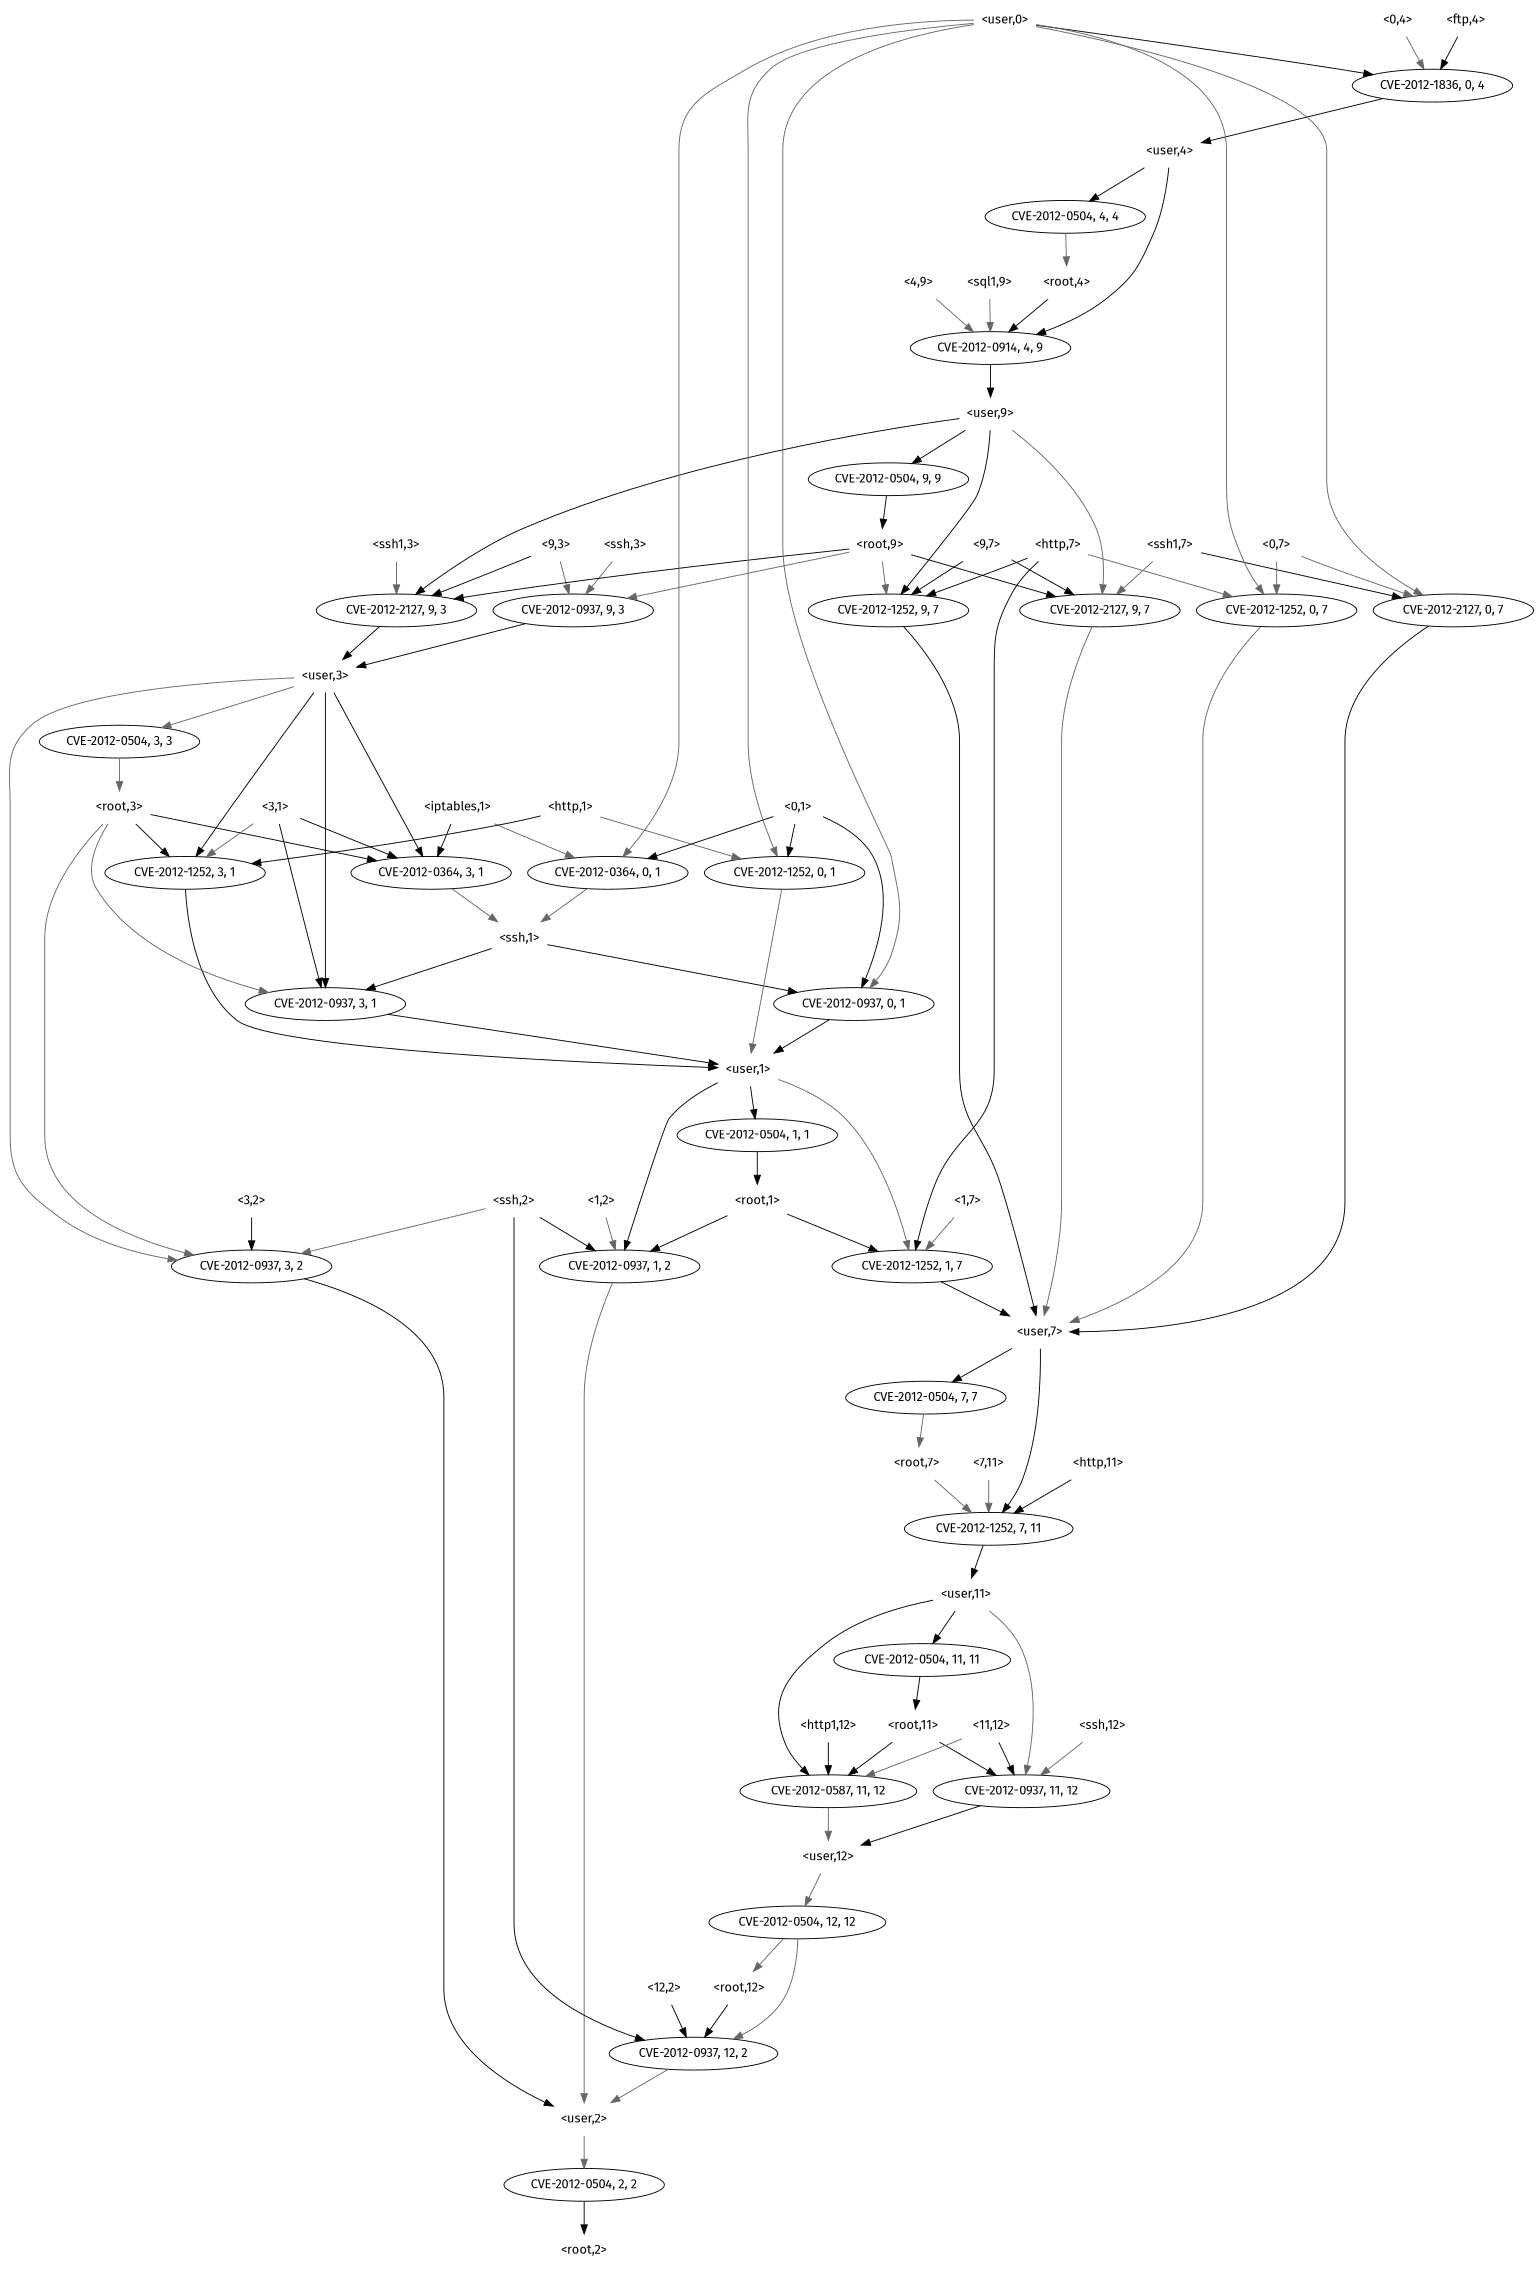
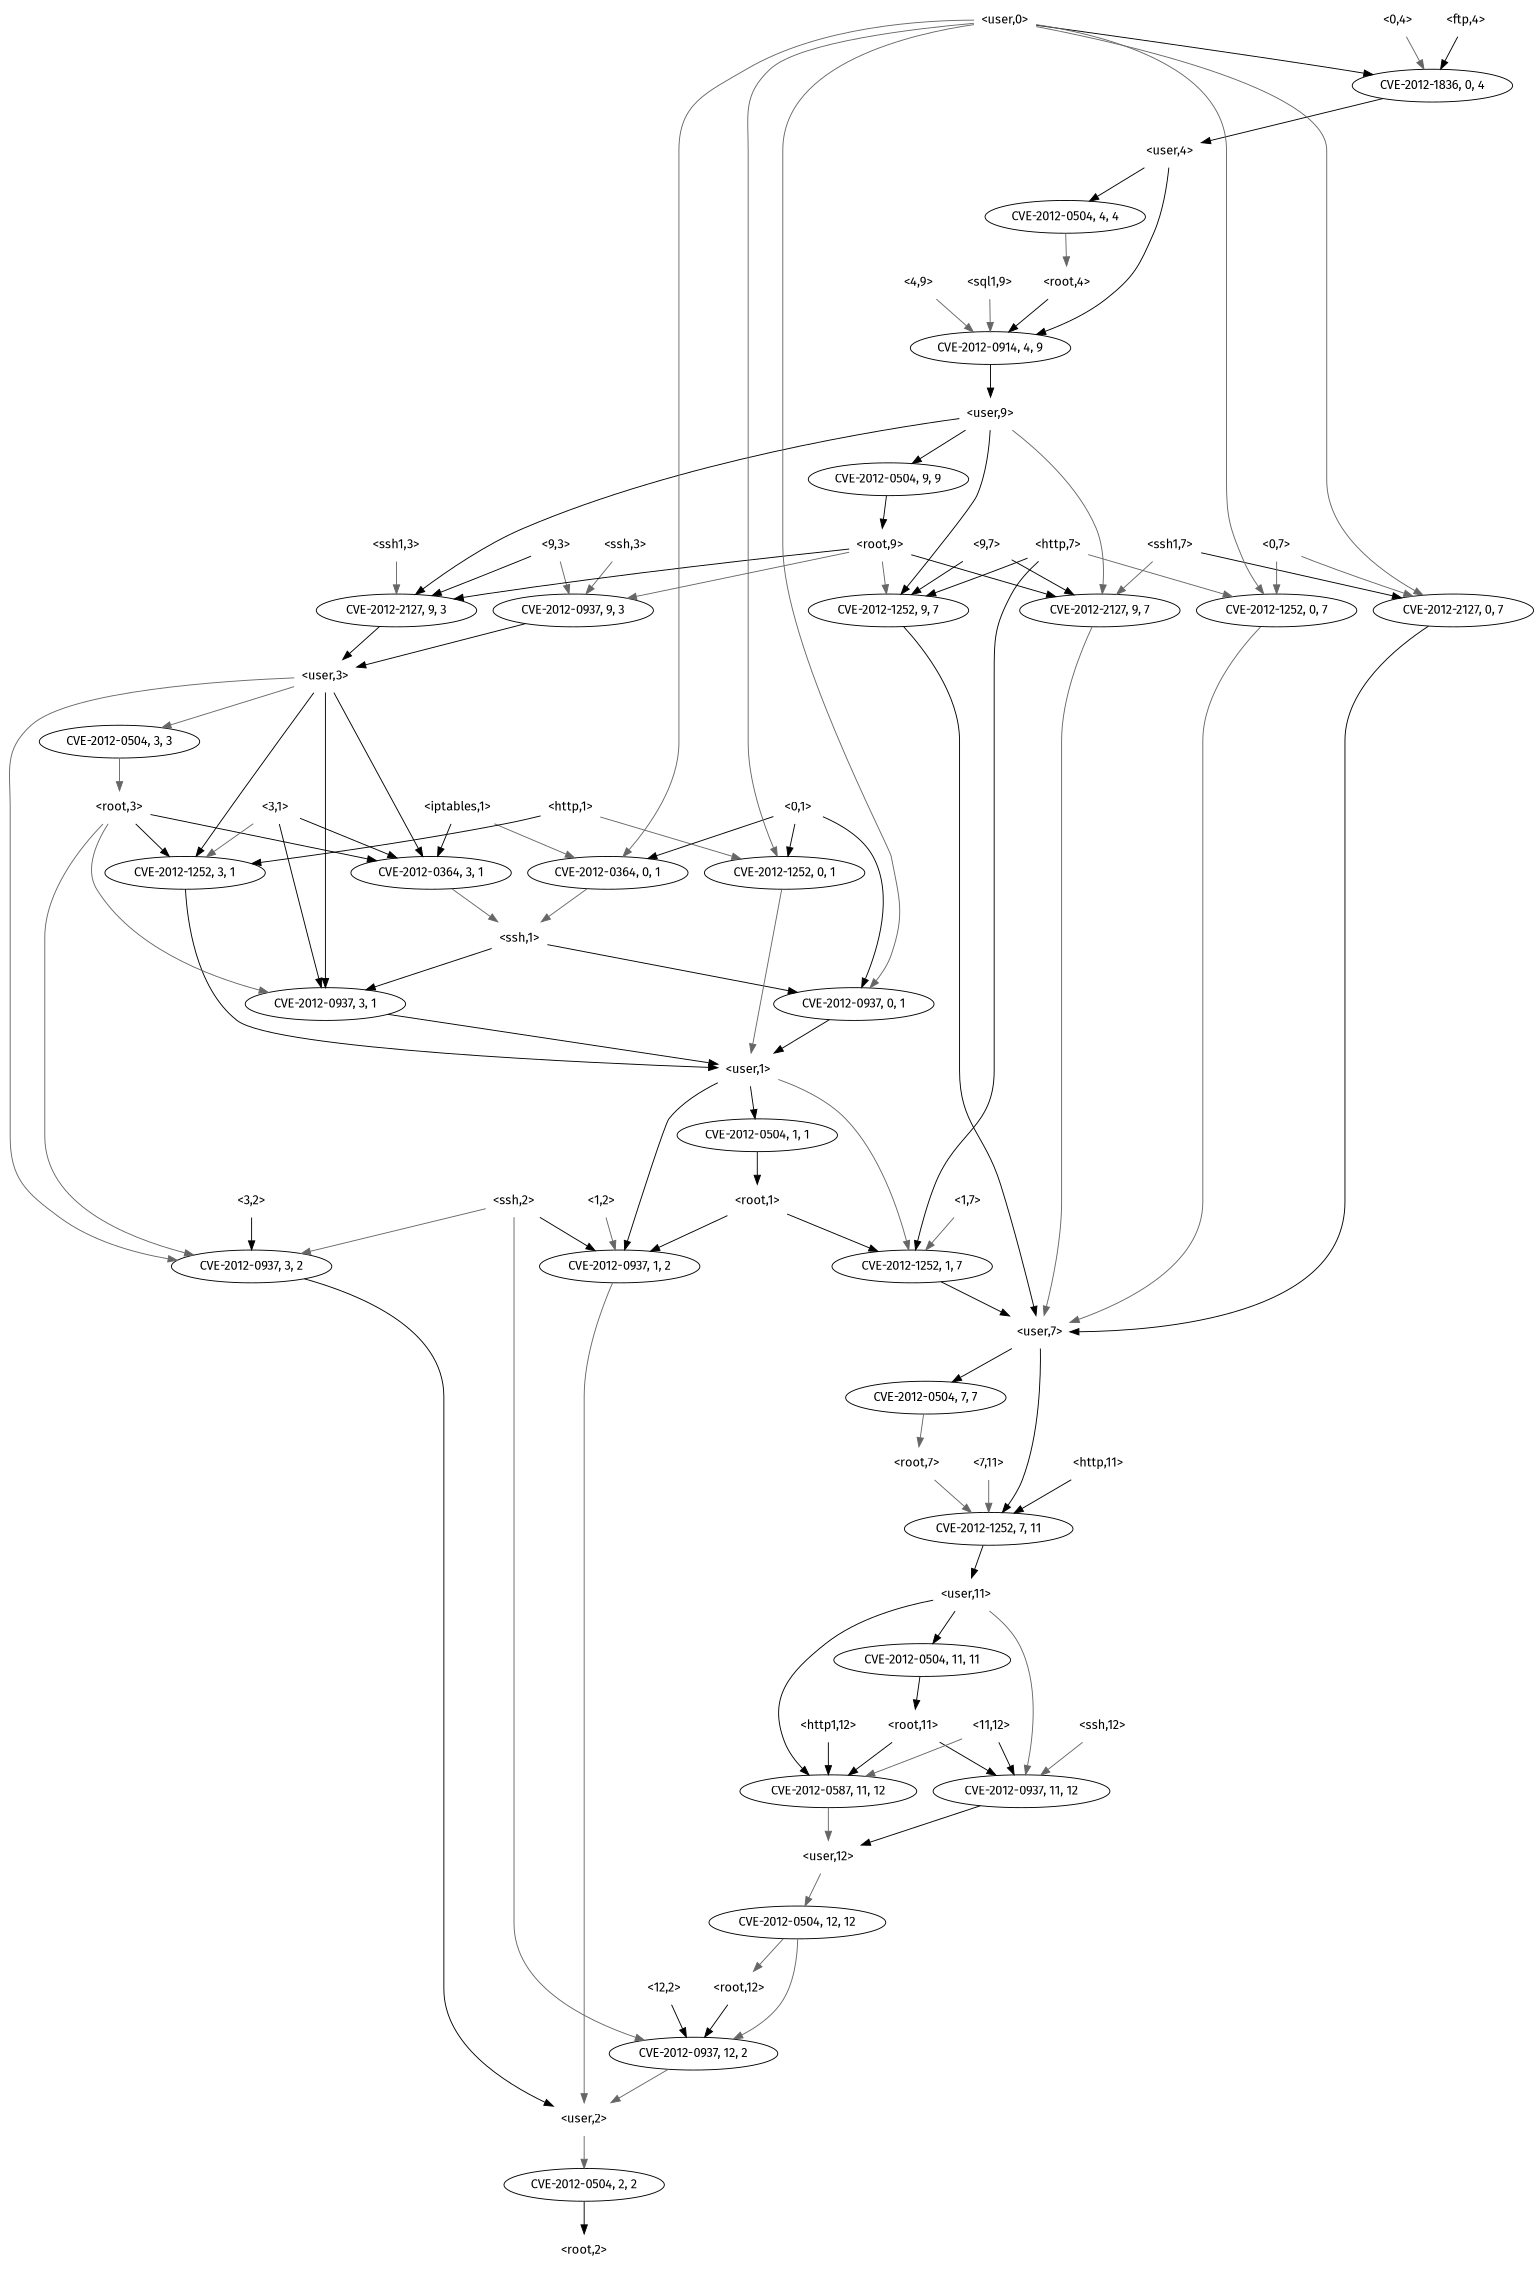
(514, 1659) -> (514, 1659)
